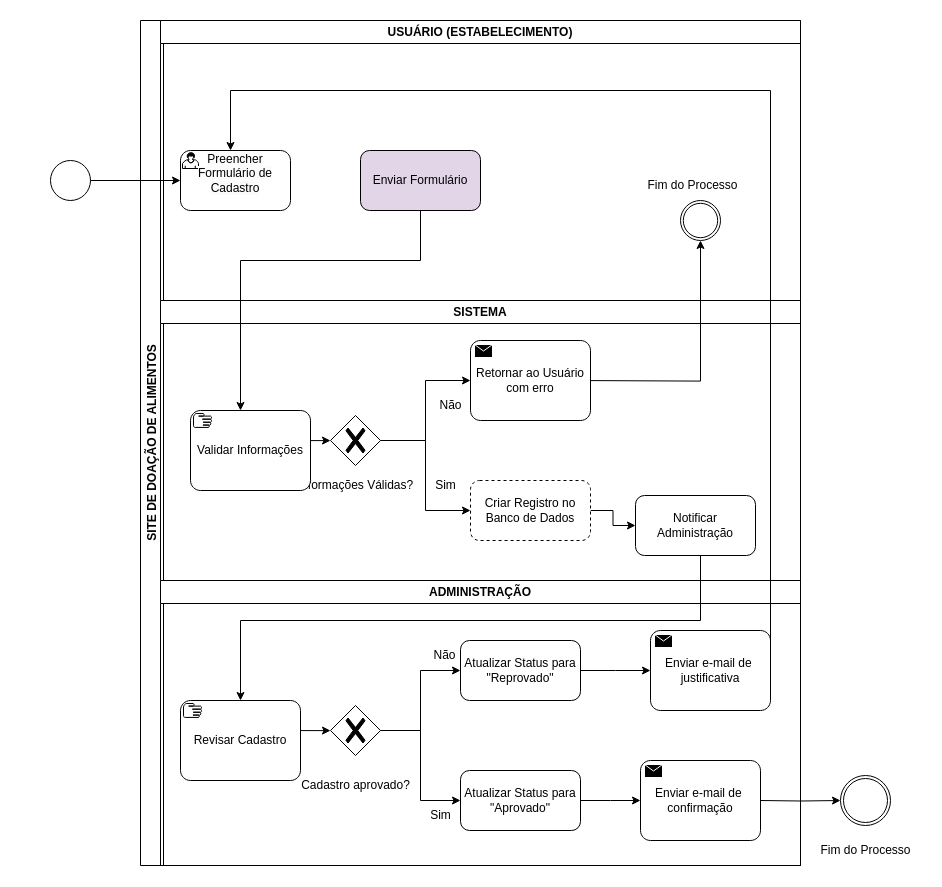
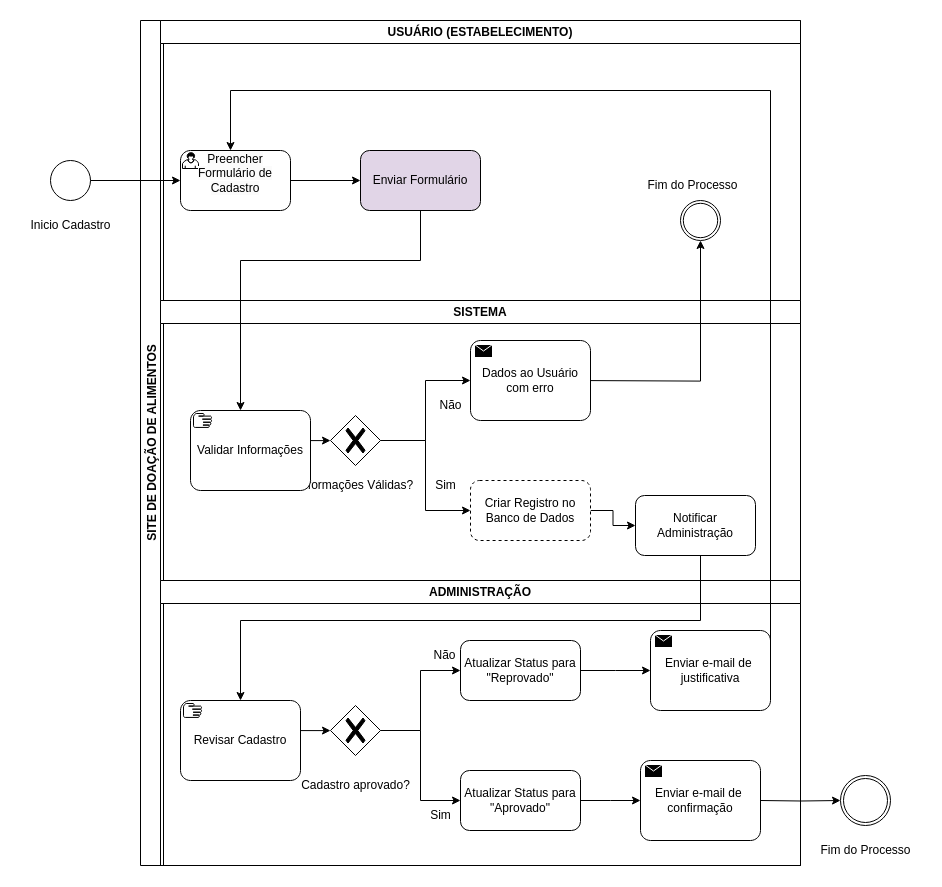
none -> (322, 181)
none -> (71, 226)
(531, 381) -> (531, 381)
